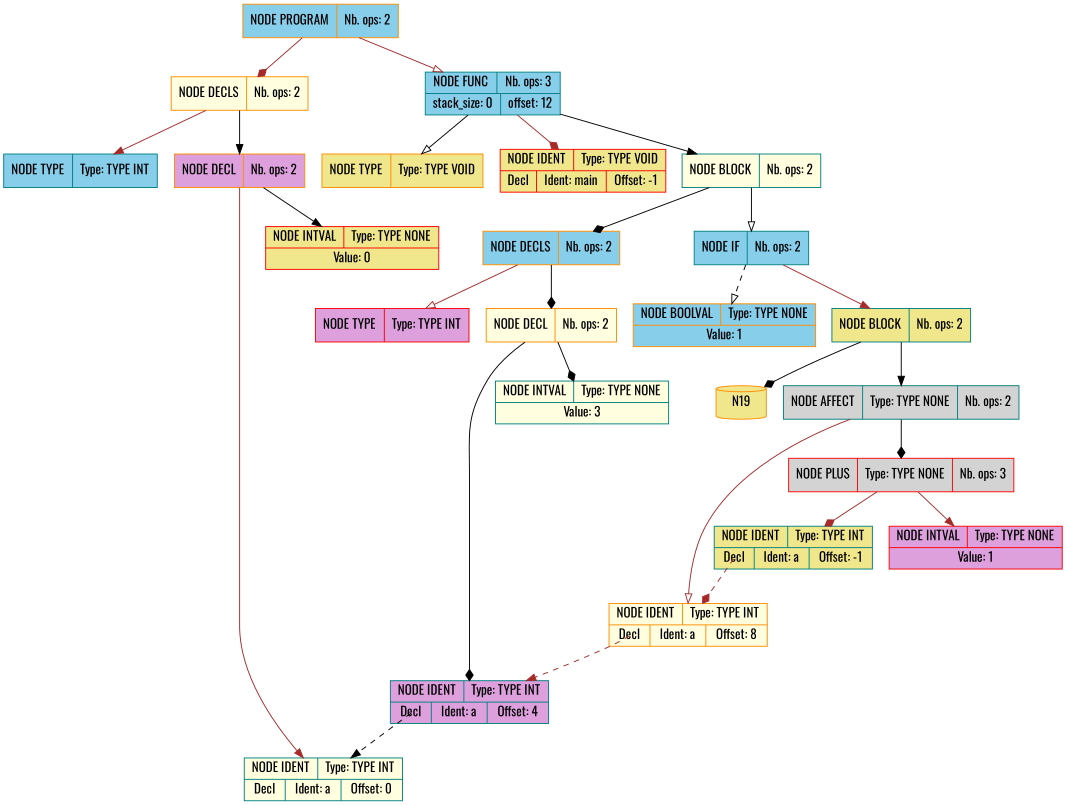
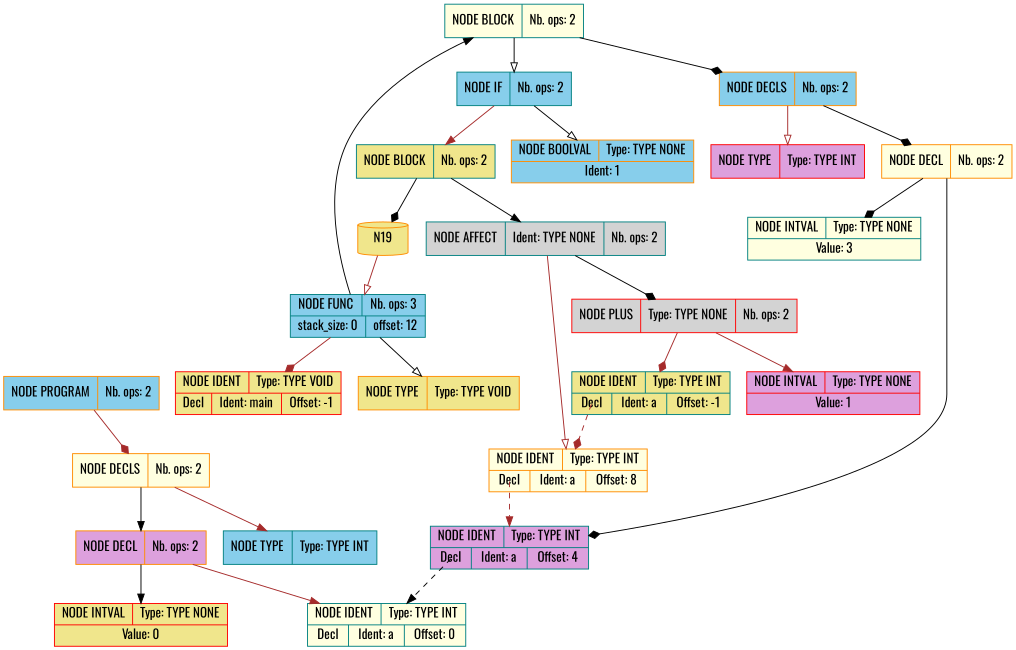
(397, 53) -> (373, 271)
(740, 280) -> (552, 120)
(724, 335) -> (603, 172)
(910, 402) -> (555, 238)
(983, 475) -> (766, 315)
